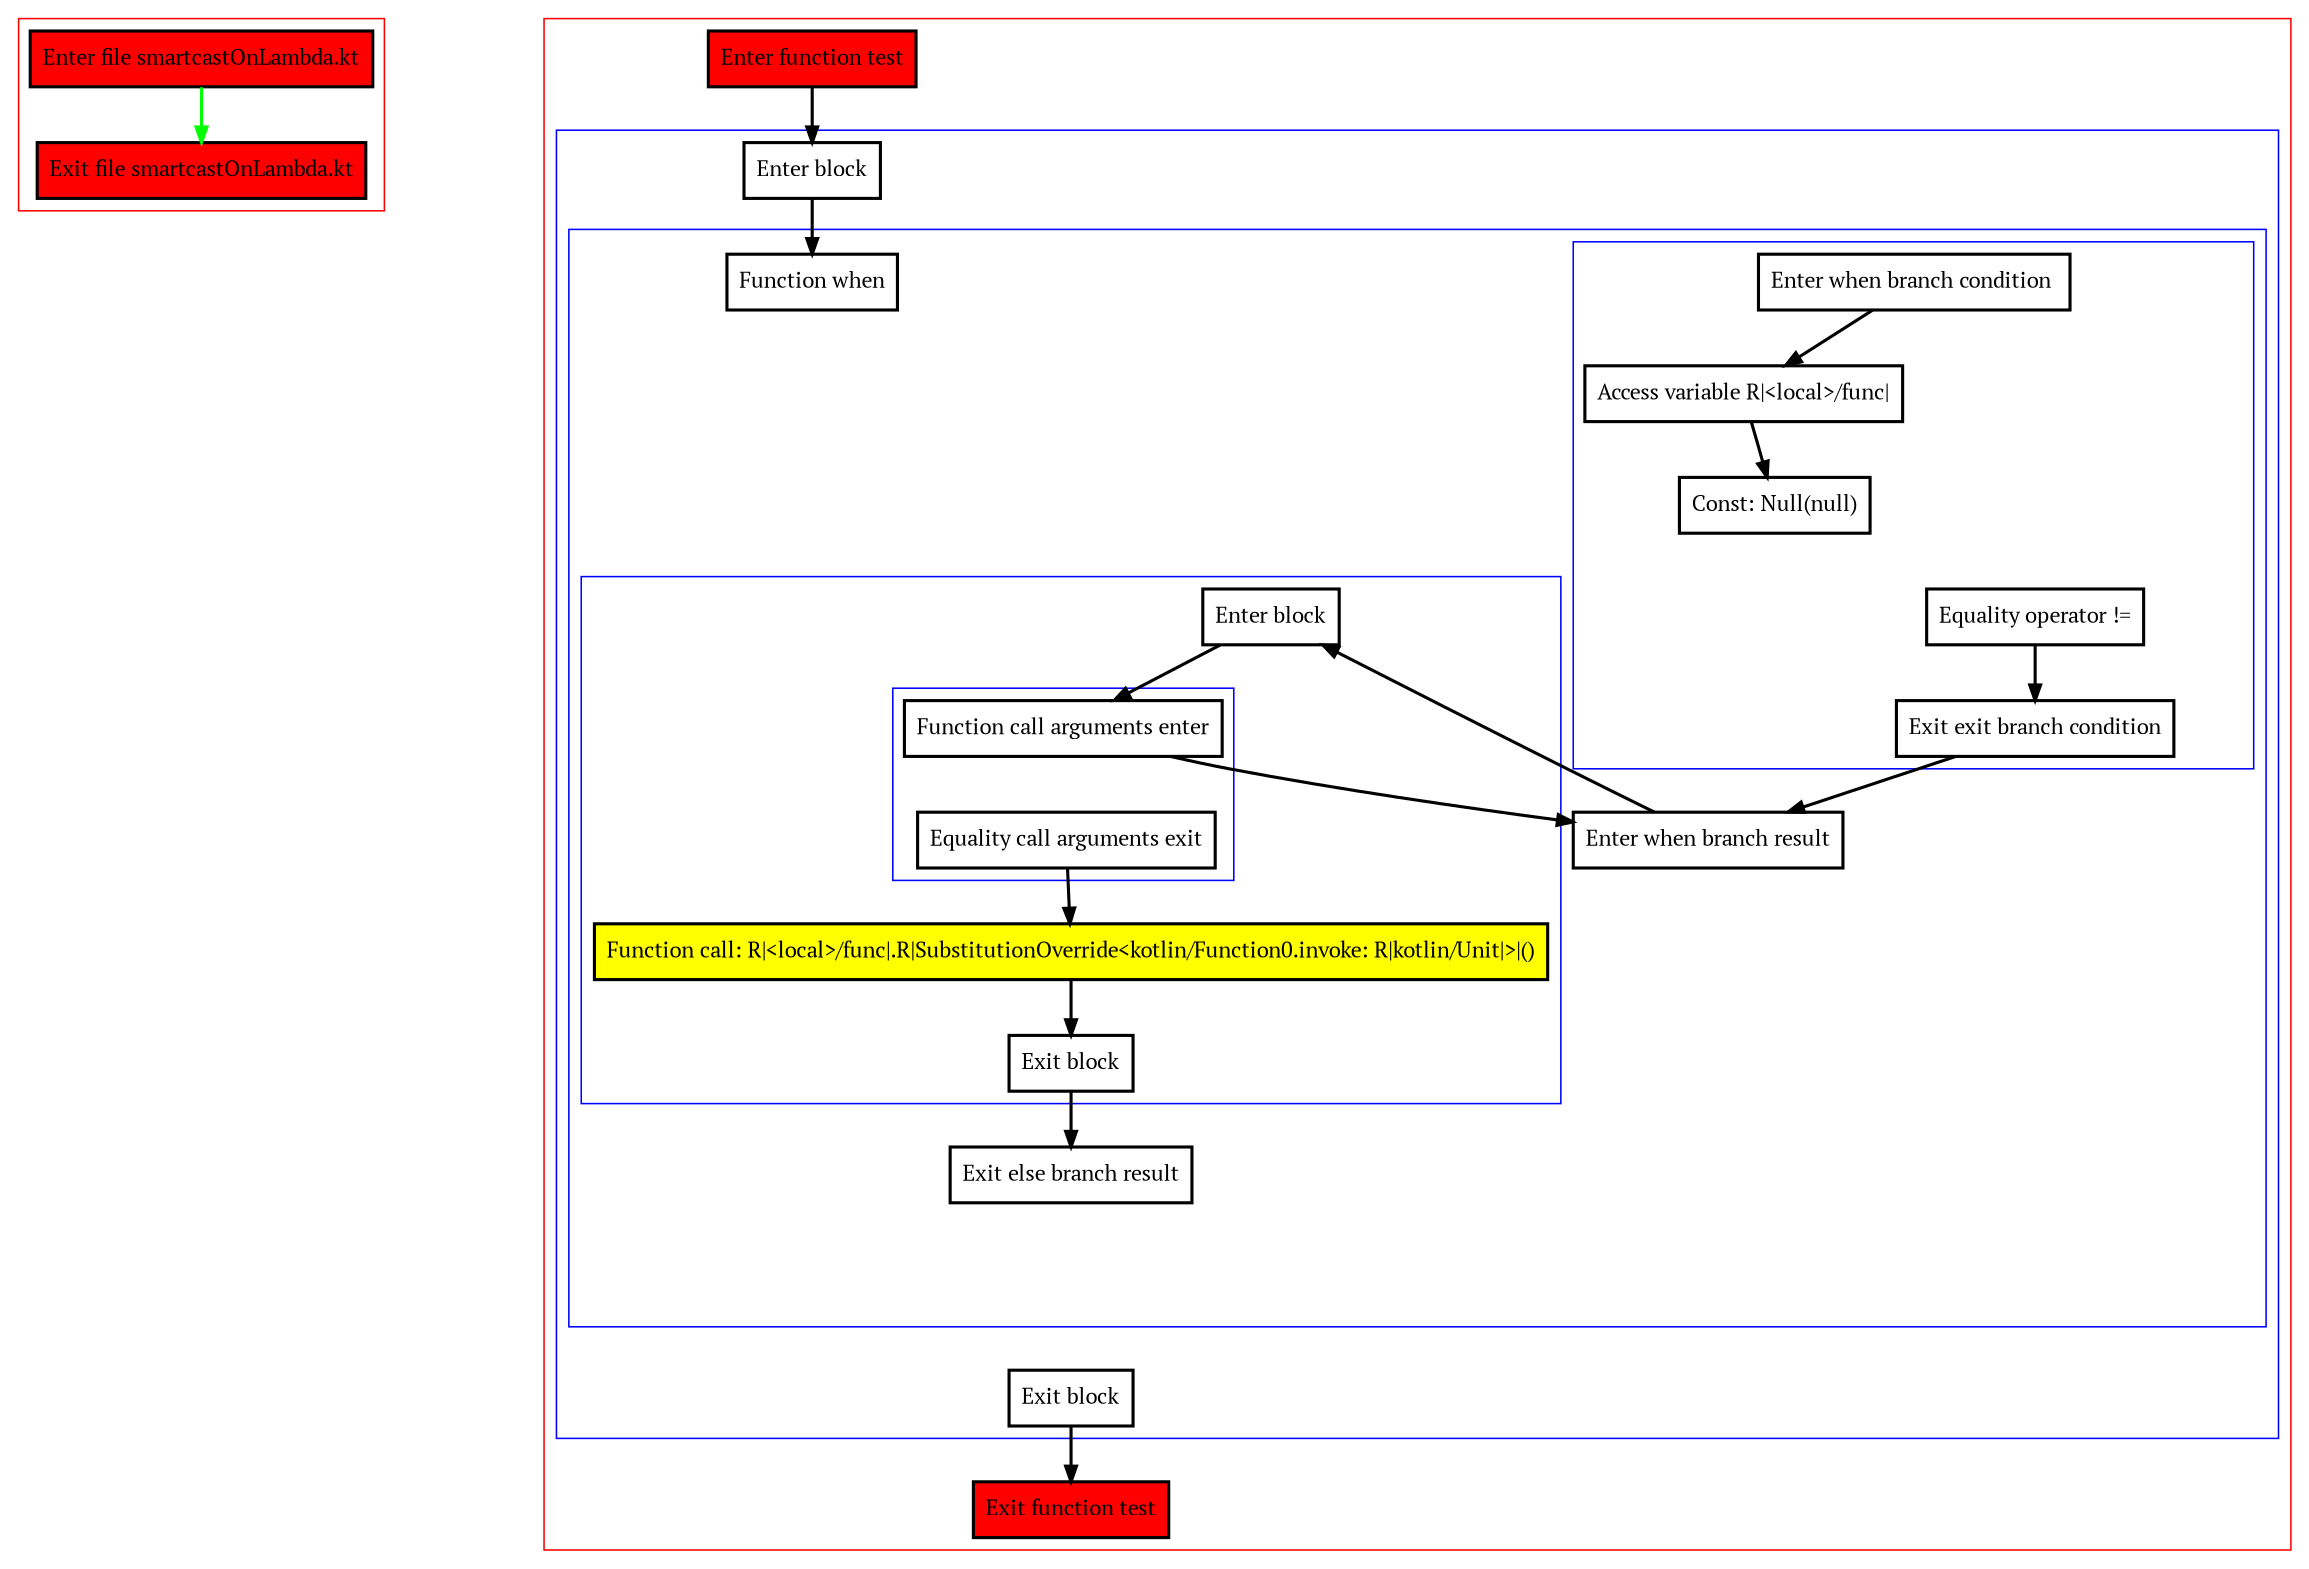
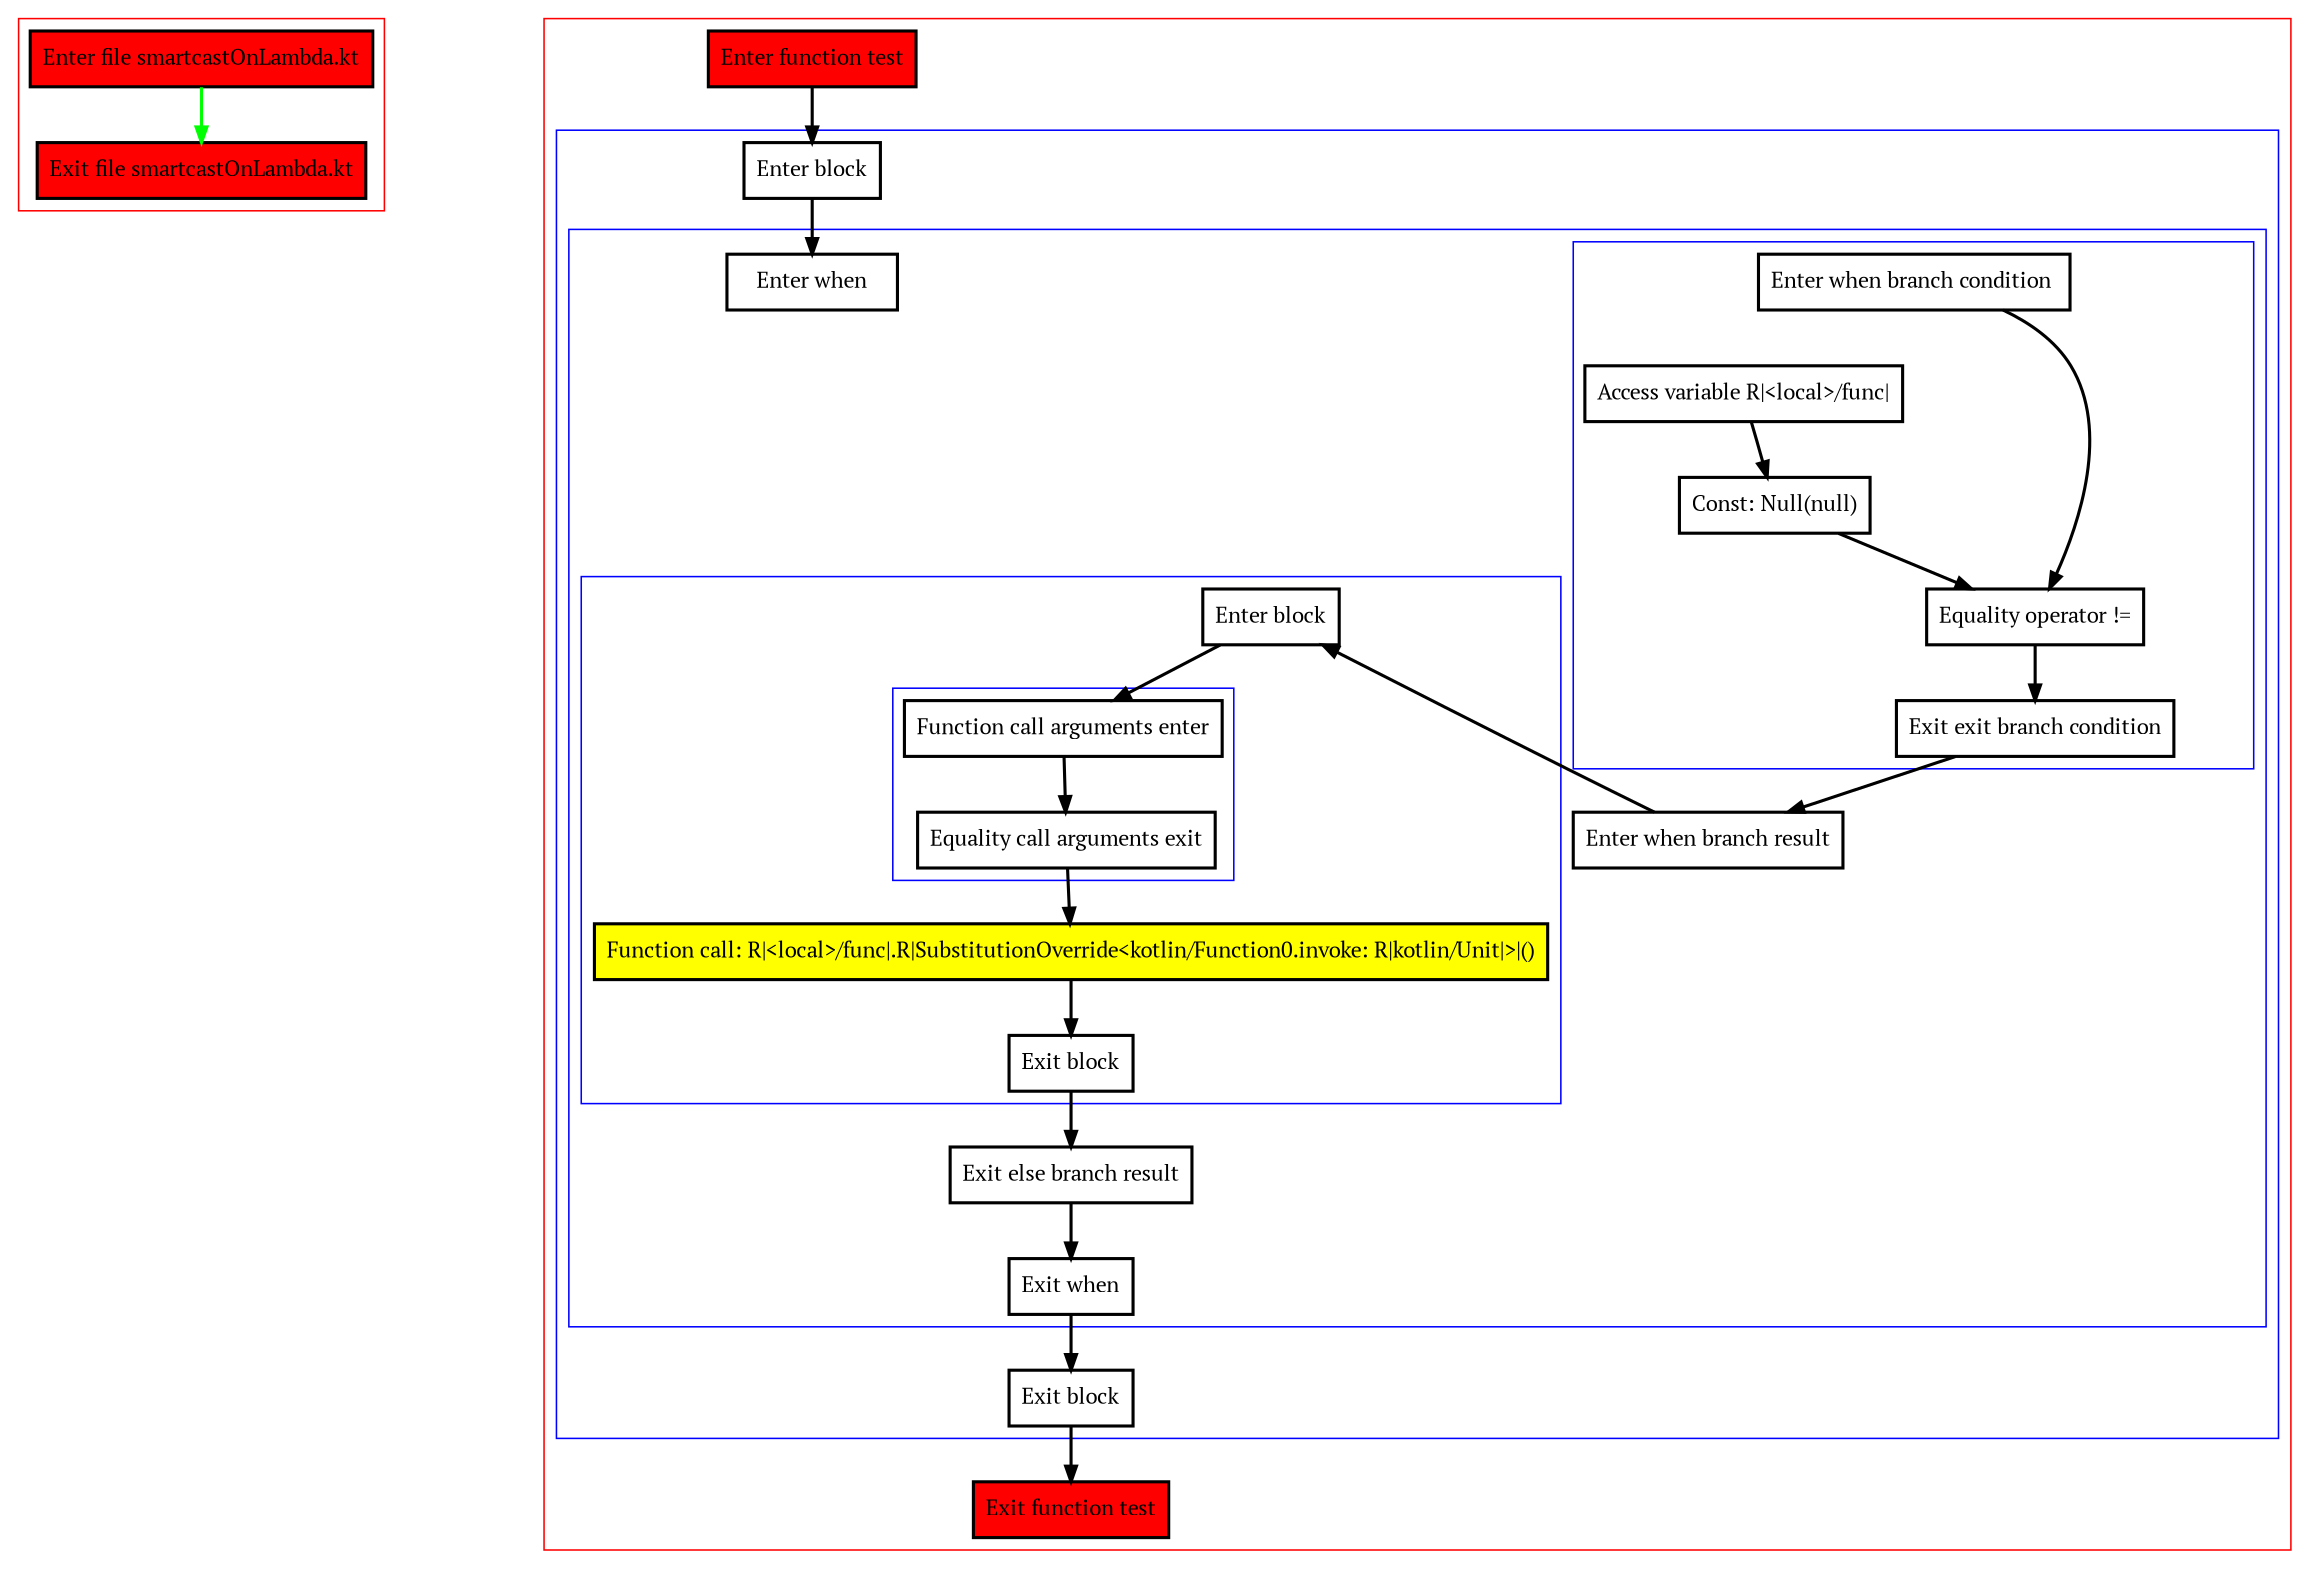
(812, 282) -> (812, 282)
(1836, 334) -> (2089, 426)
none -> (1898, 558)
(1363, 792) -> (1065, 777)
none -> (1071, 1286)
